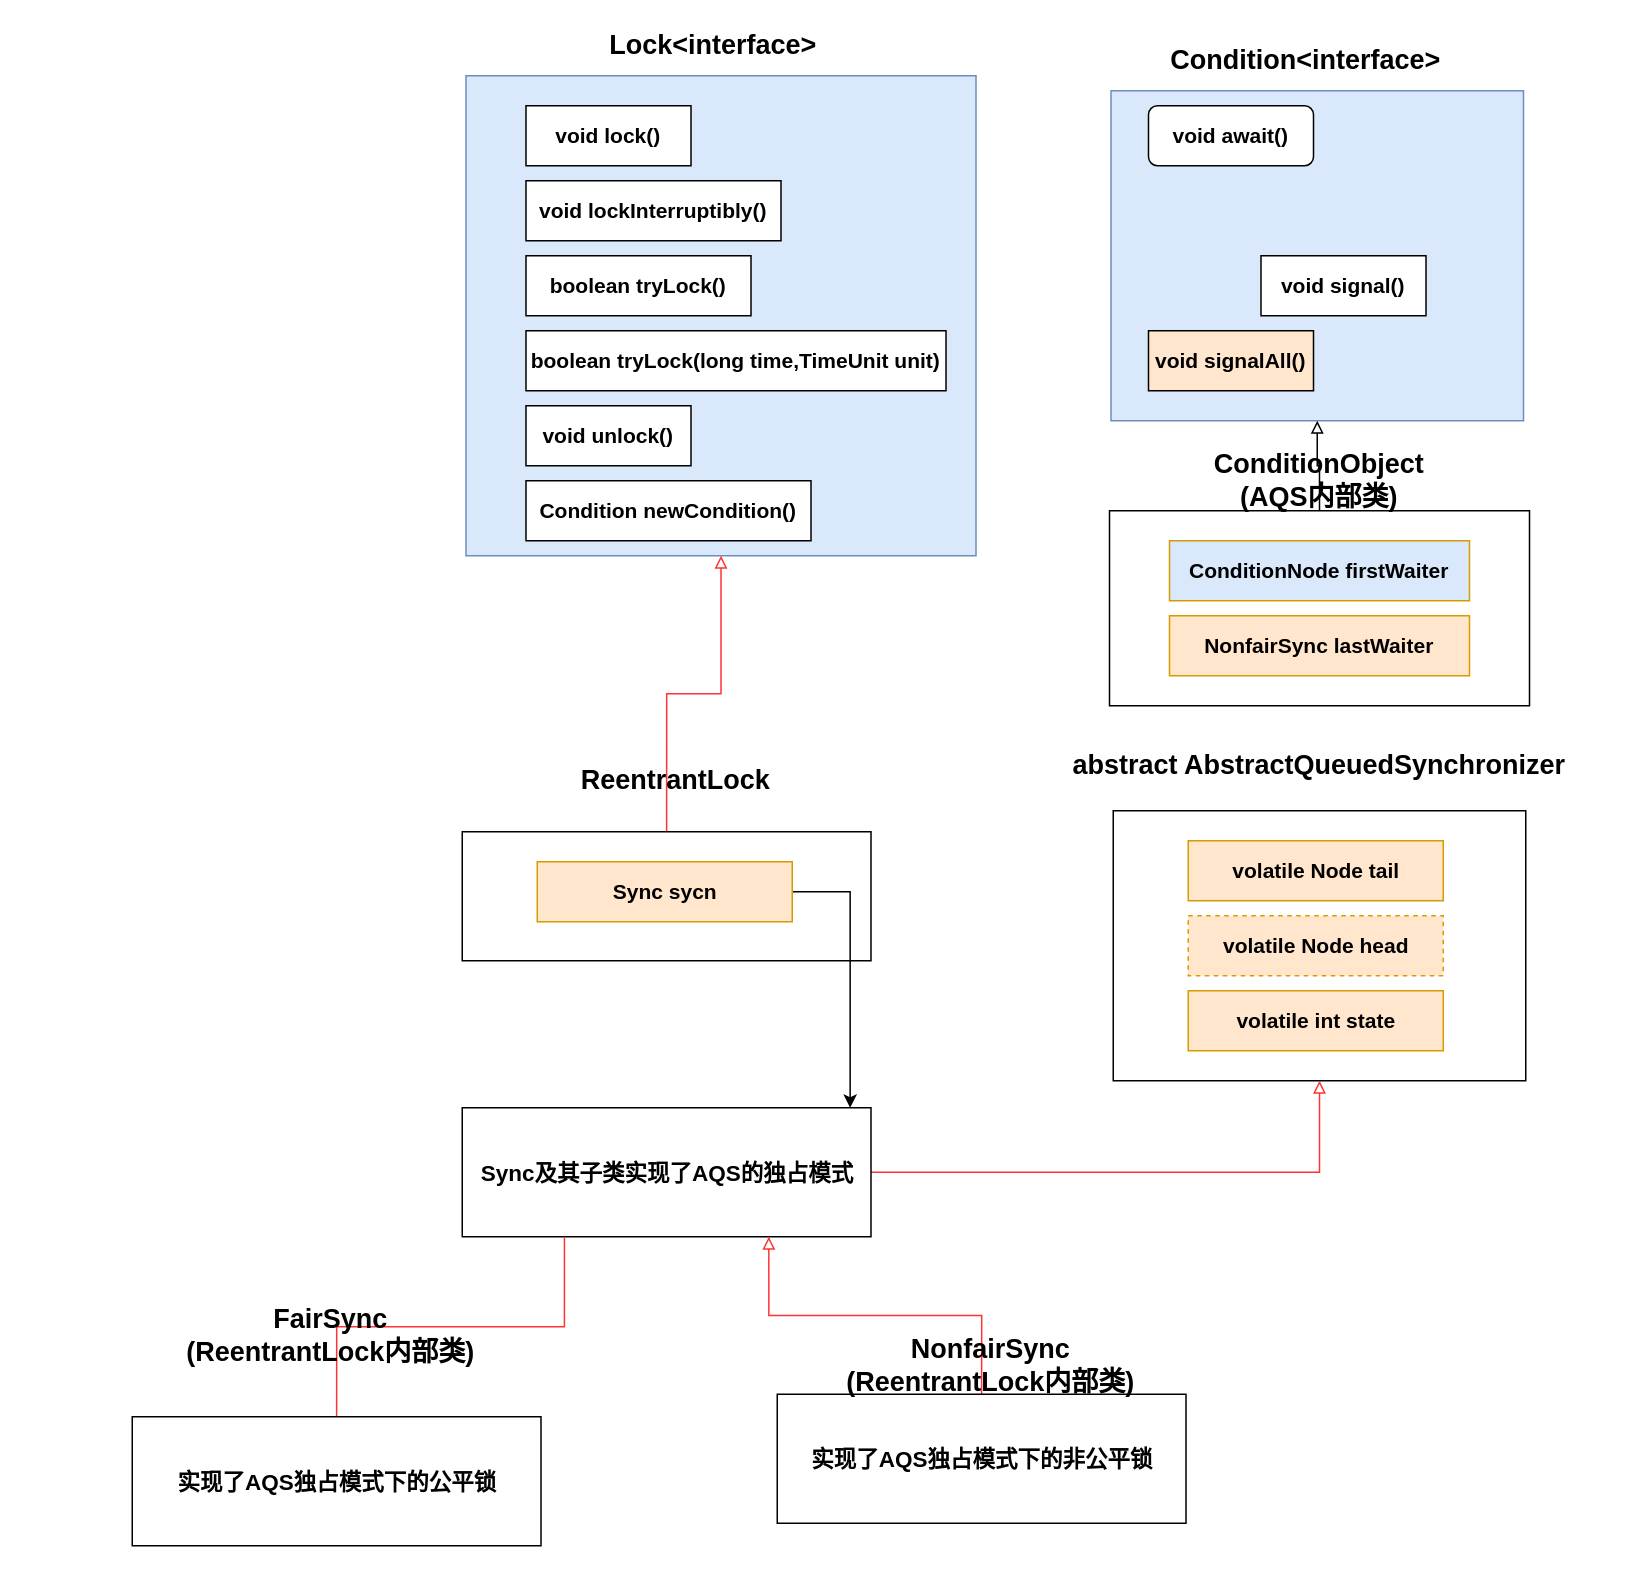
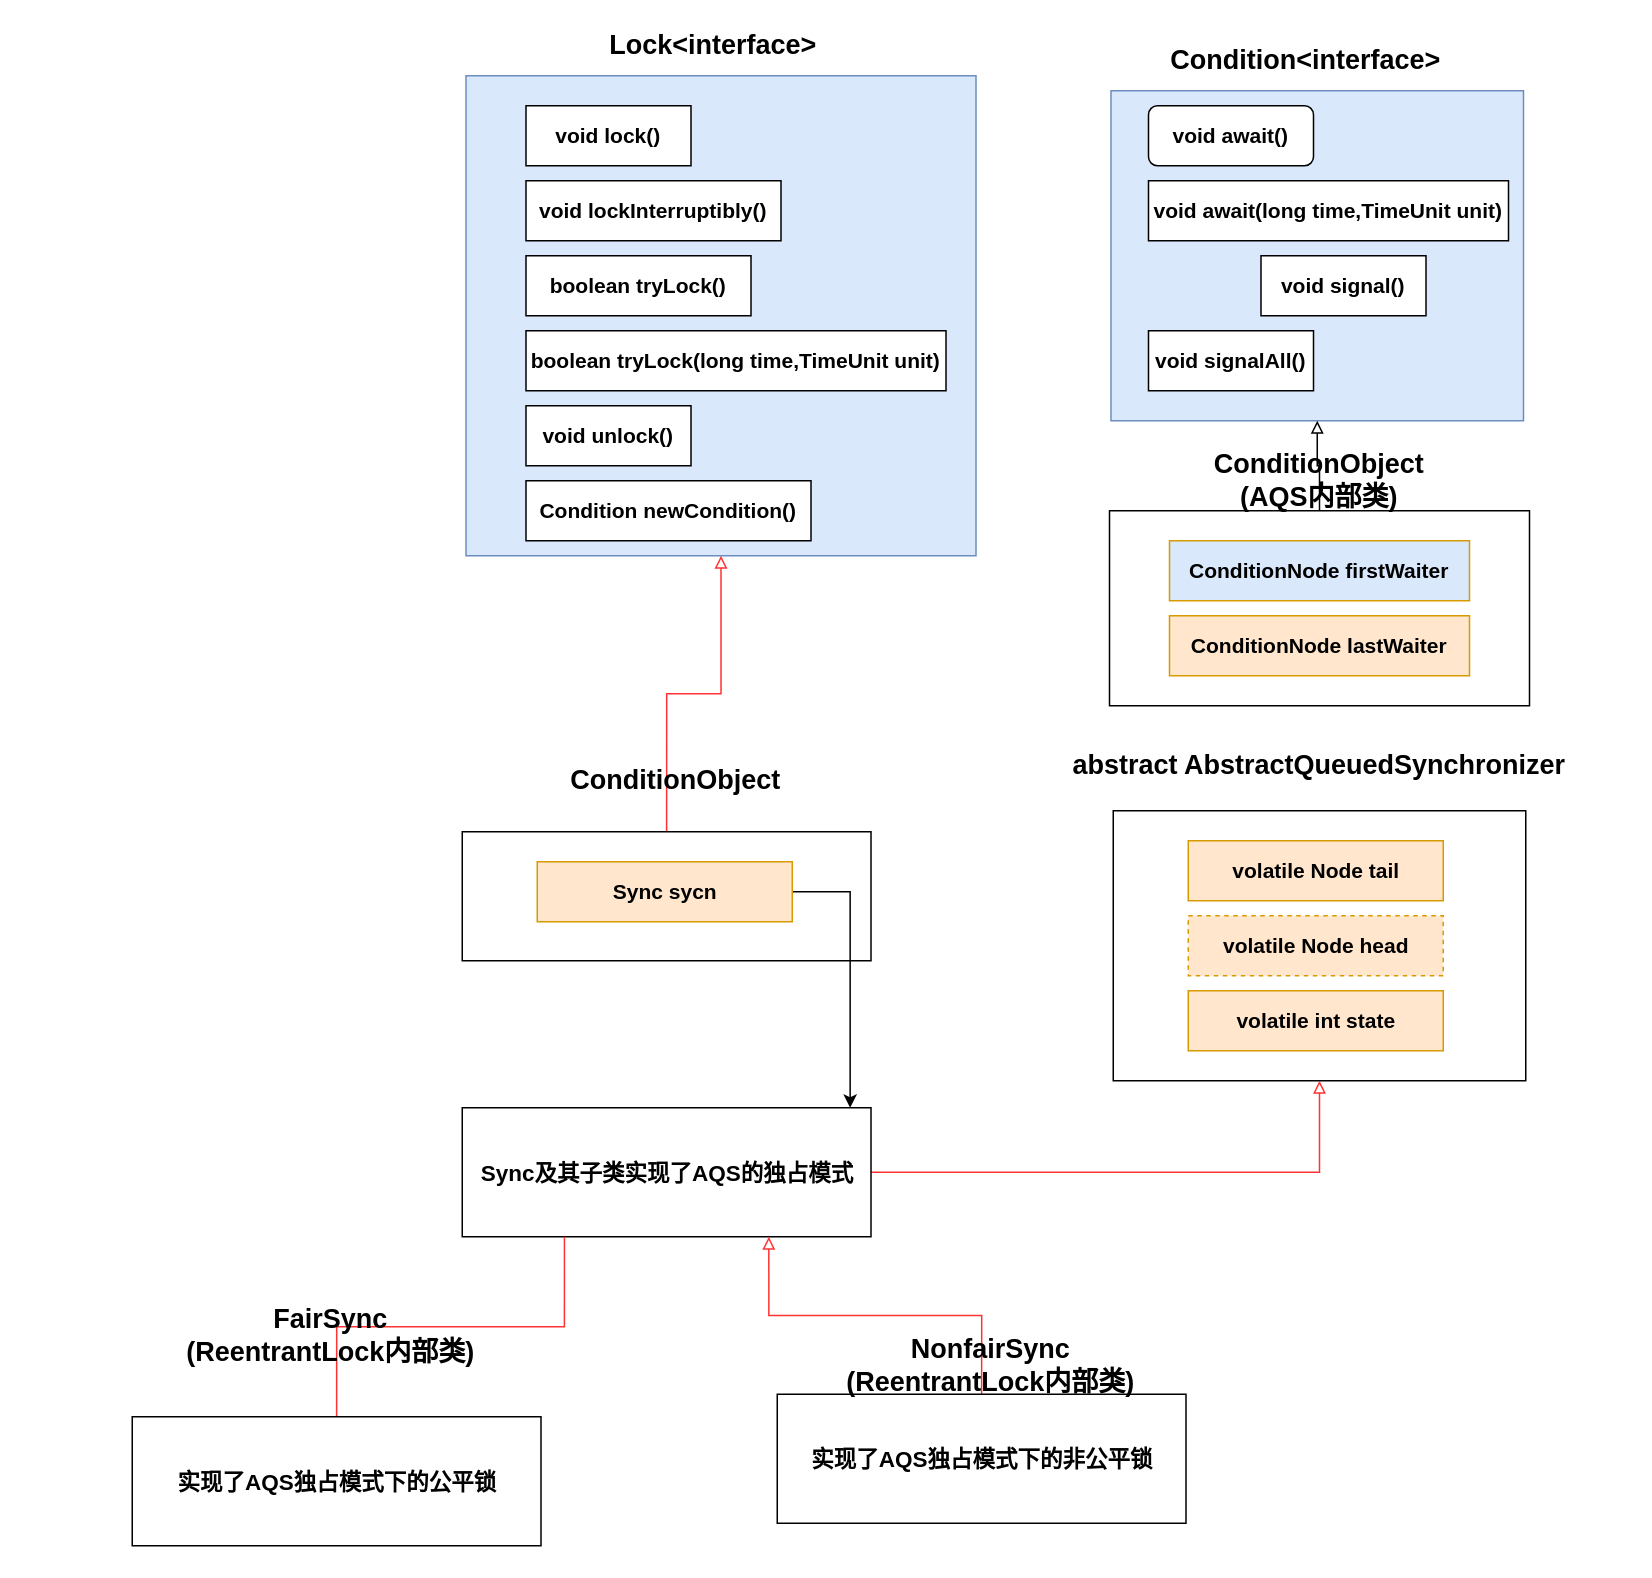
none -> (1328, 211)
(1231, 361) -> (1231, 361)
(1319, 646) -> (1319, 646)
(676, 781) -> (676, 781)
